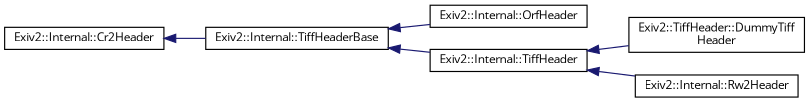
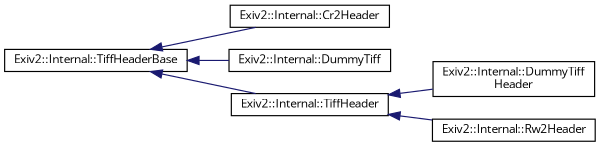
(509, 16) -> (310, 60)
(717, 35) -> (514, 79)
(191, 38) -> (209, 37)
